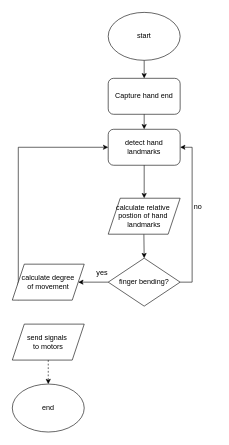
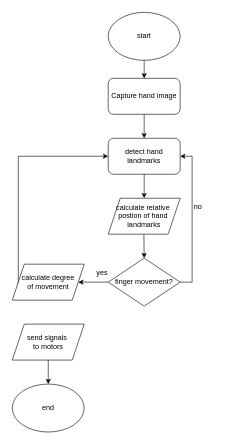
(144, 96) -> (144, 96)
(144, 147) -> (144, 156)
(144, 282) -> (144, 282)
(48, 369) -> (48, 369)
